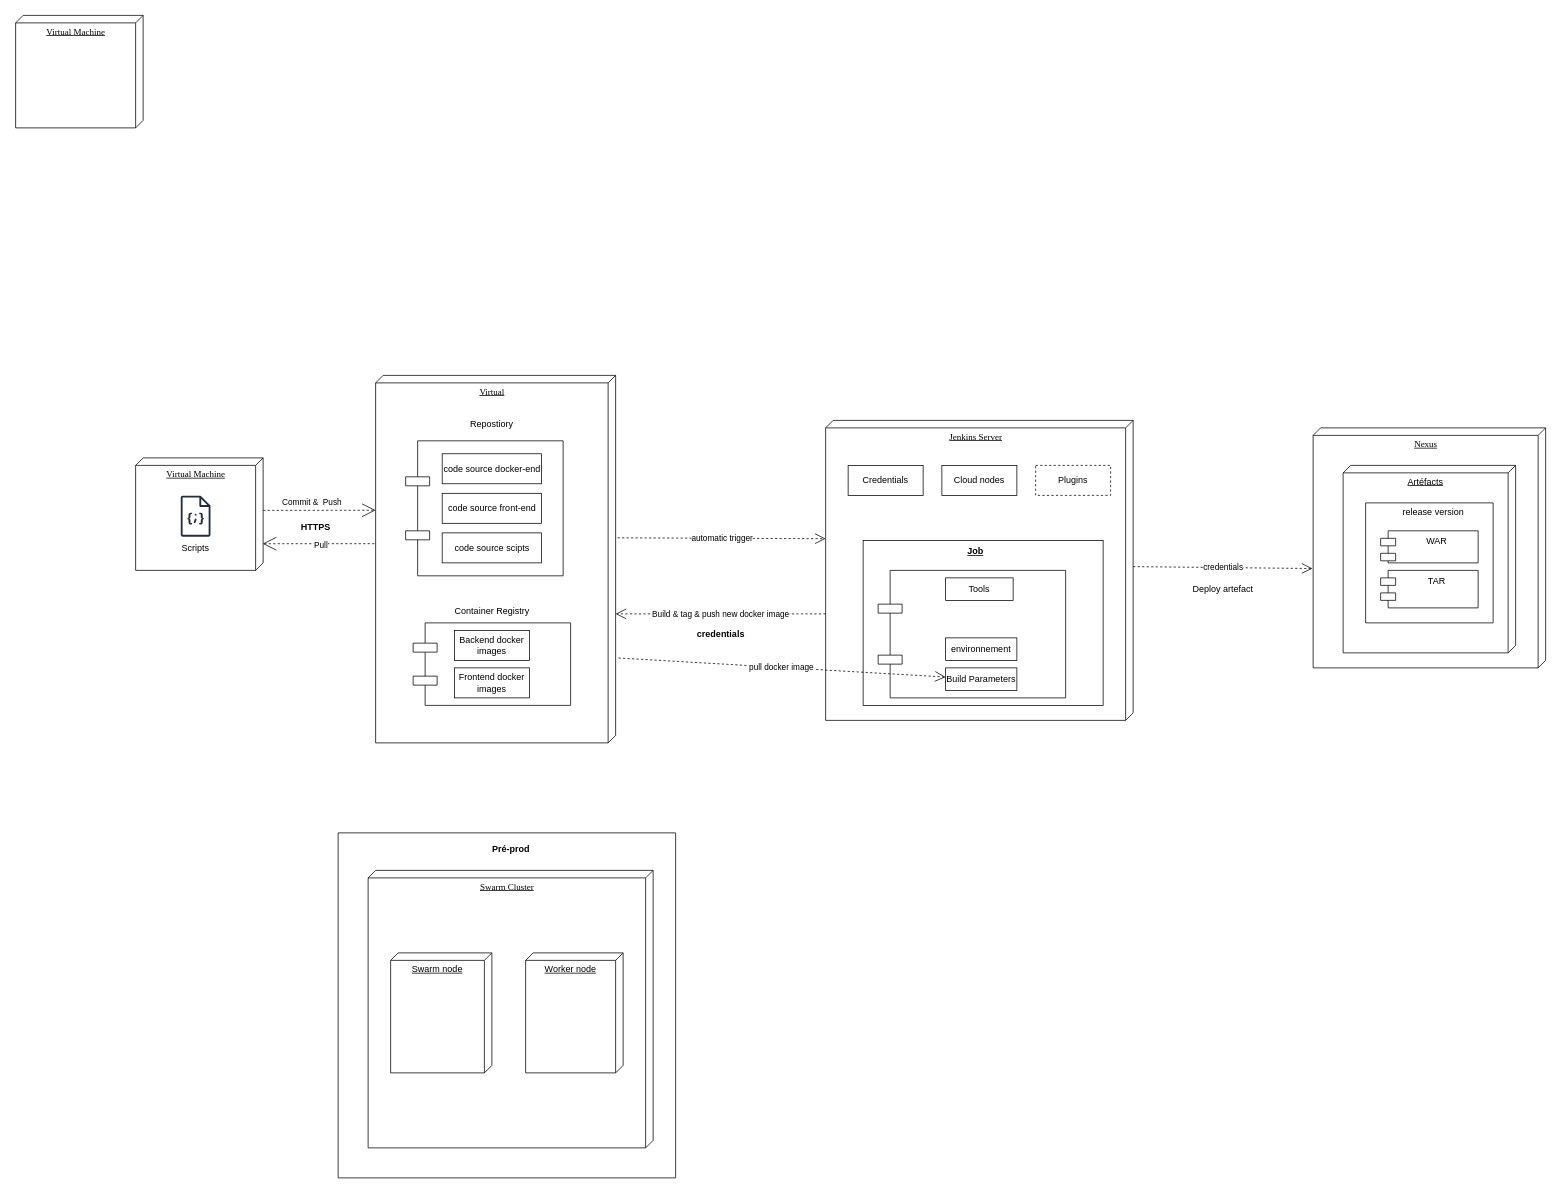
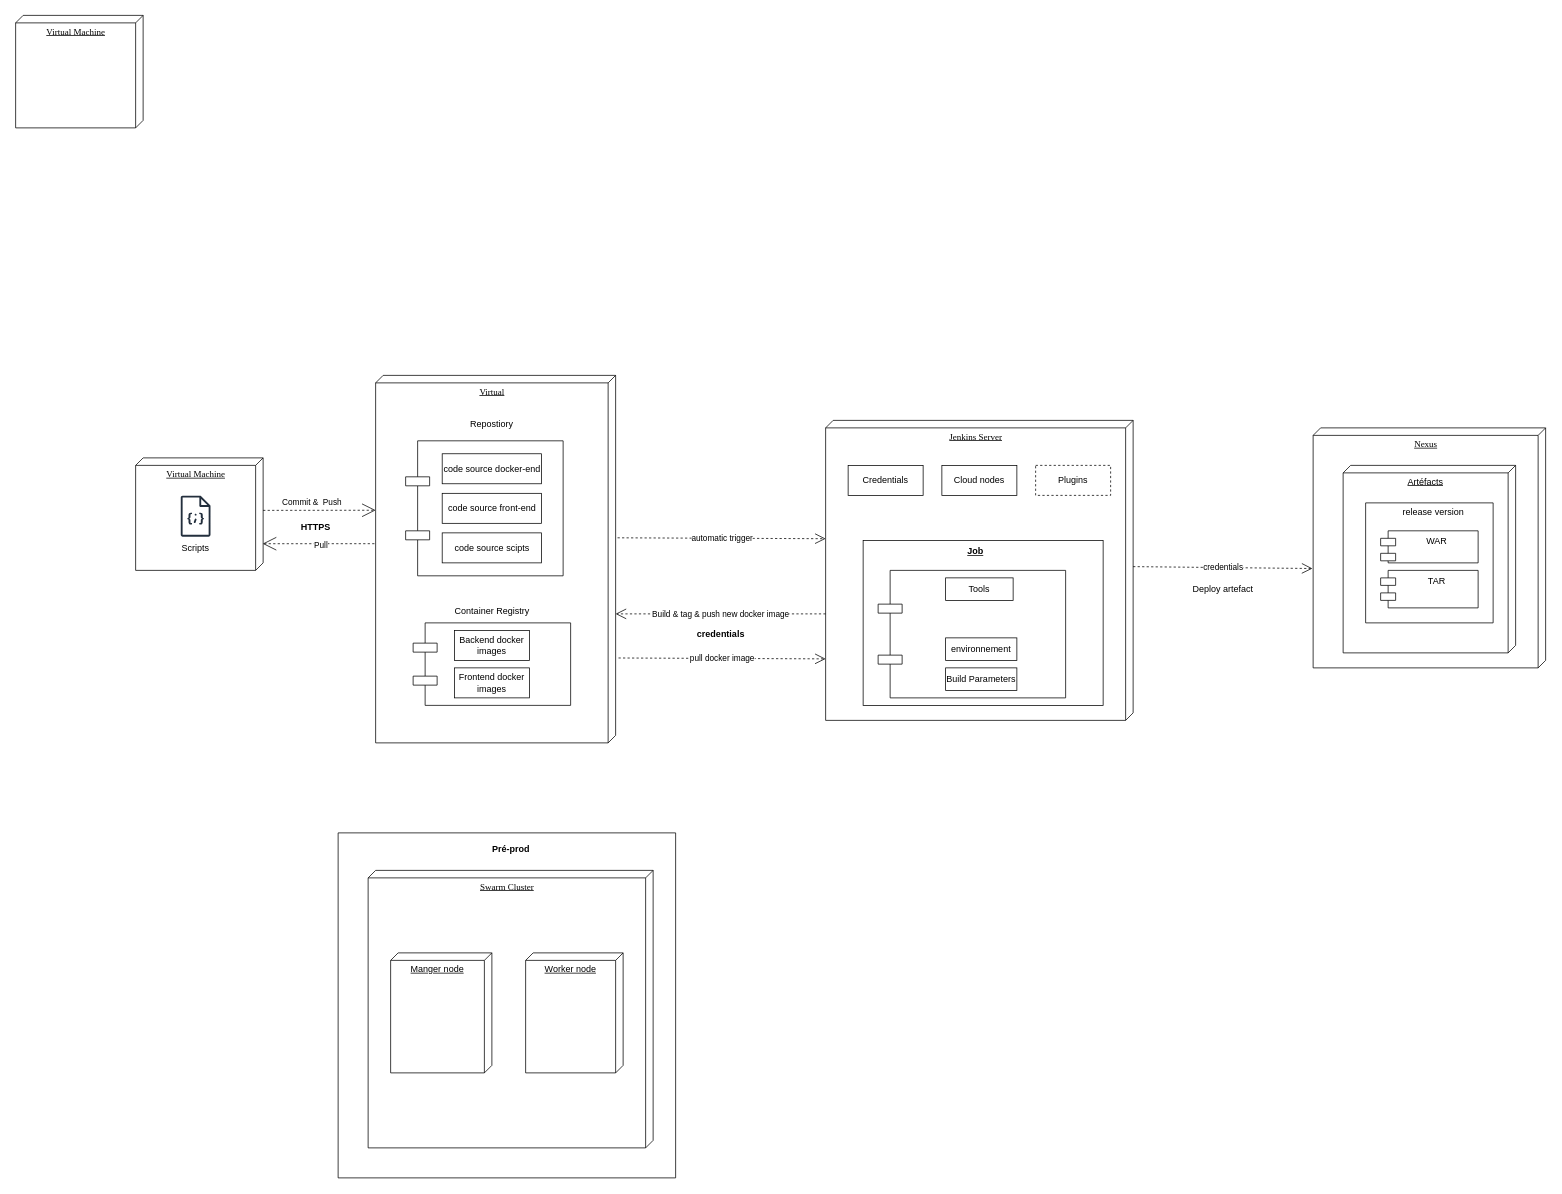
(791, 668) -> (731, 658)
(437, 970) -> (437, 970)
